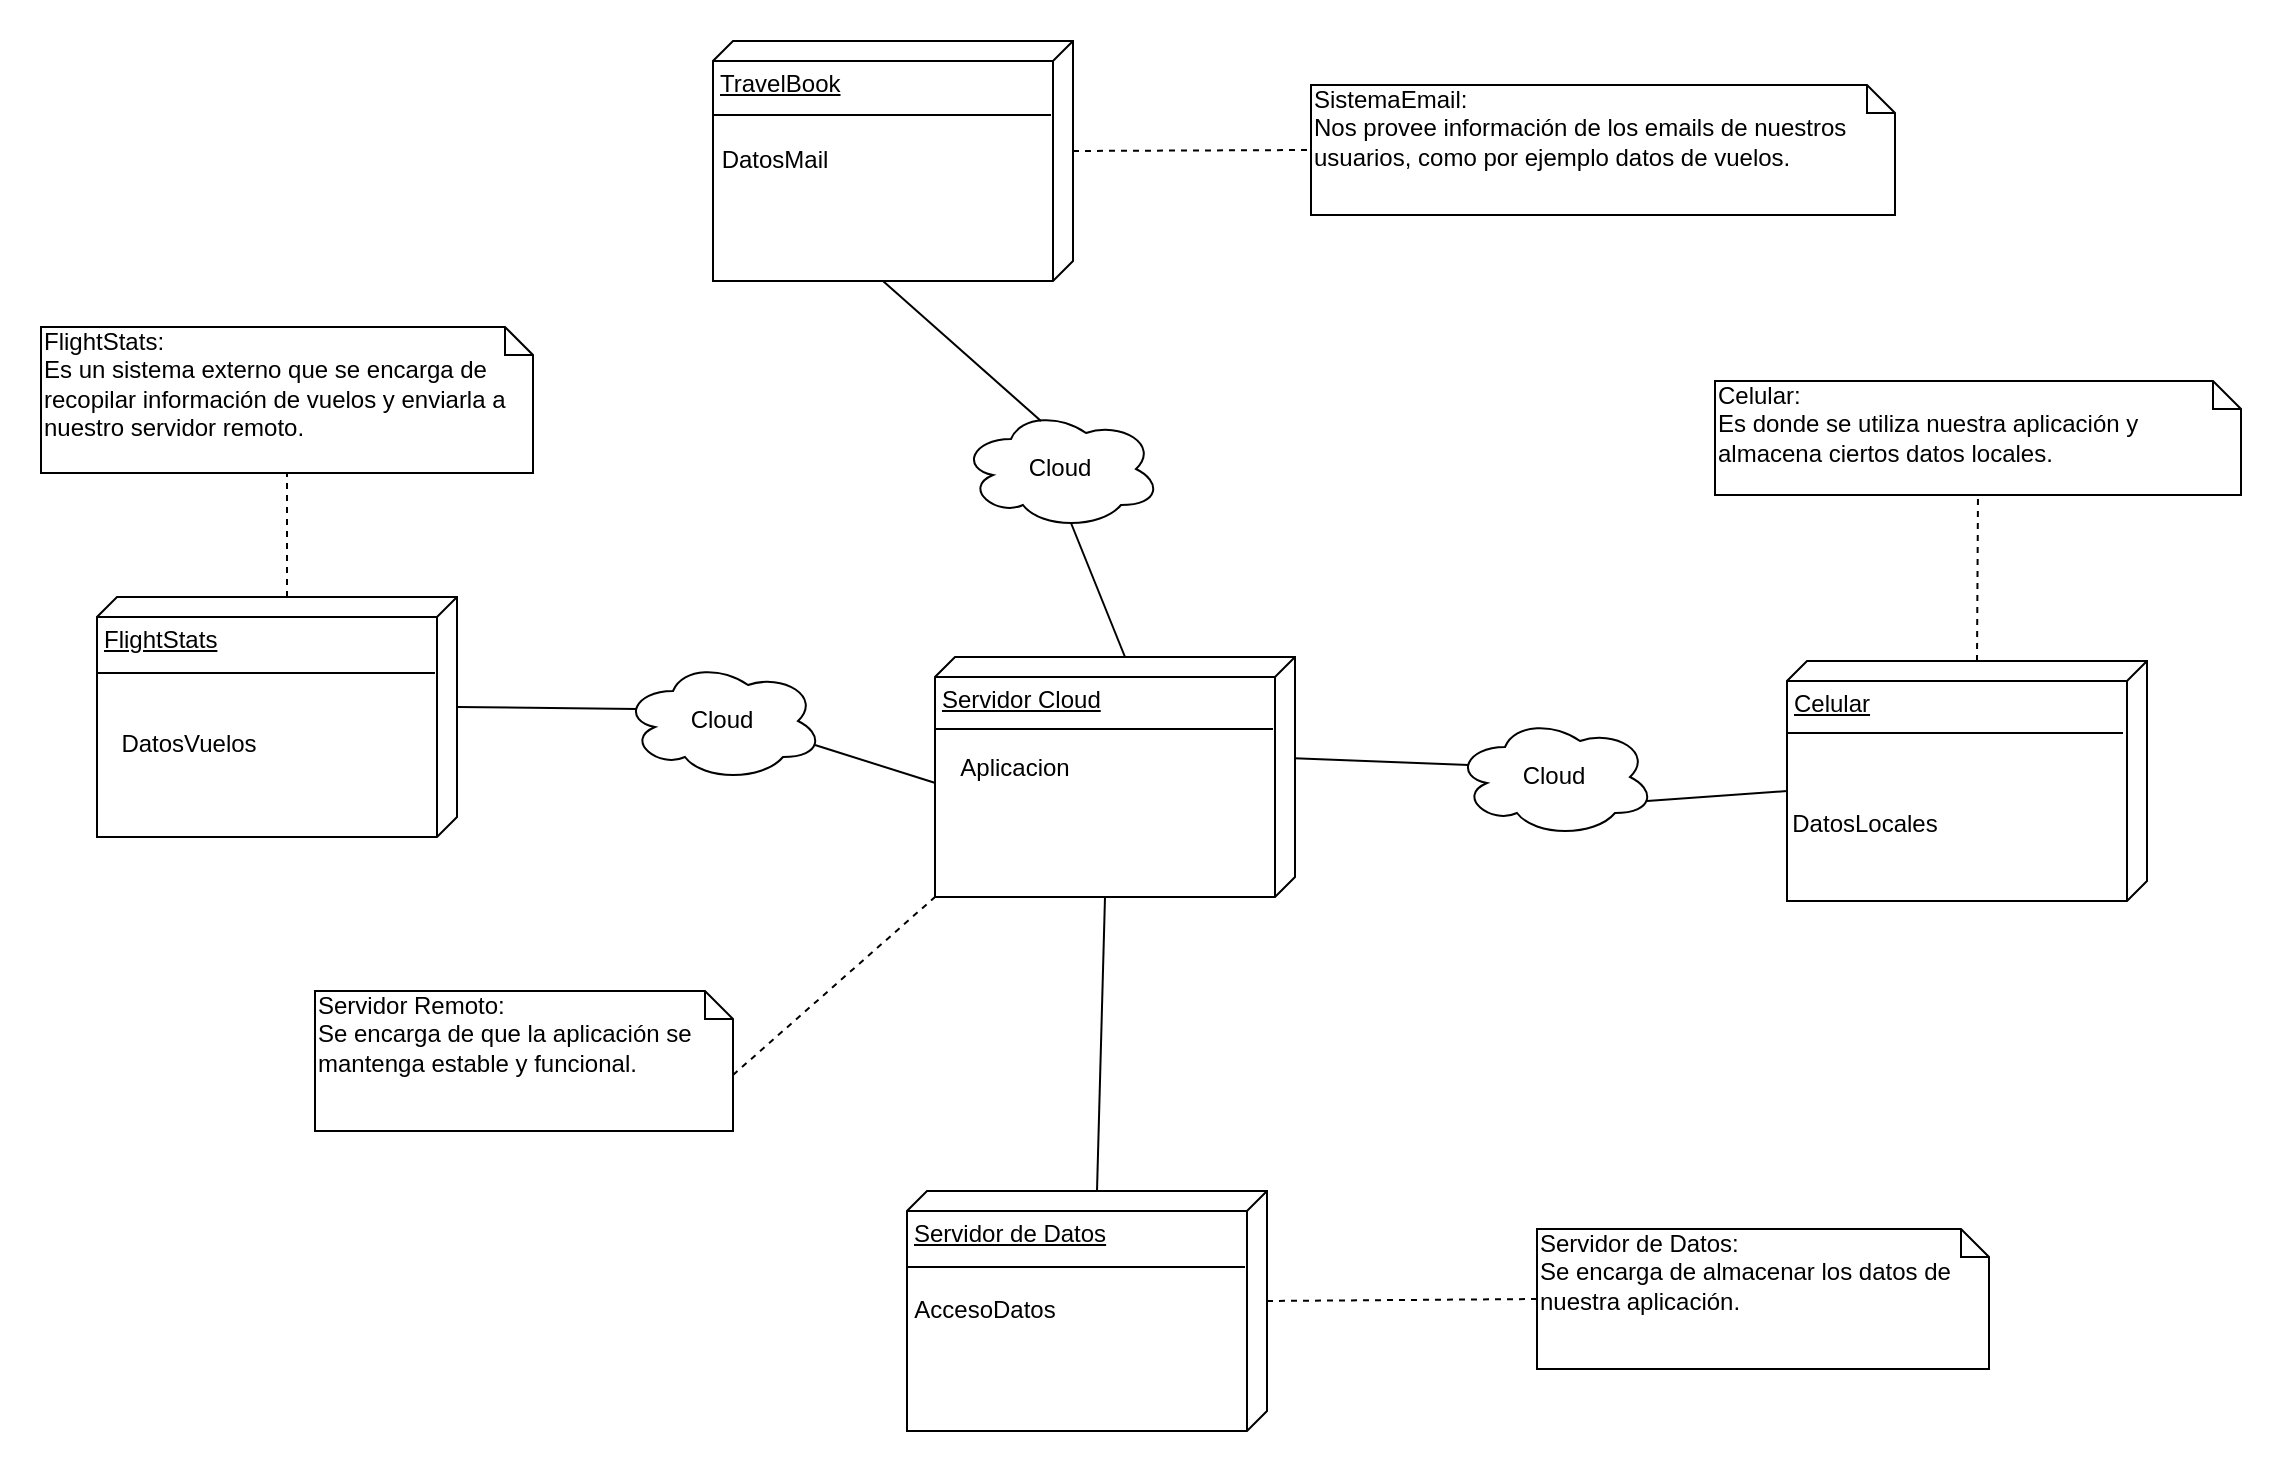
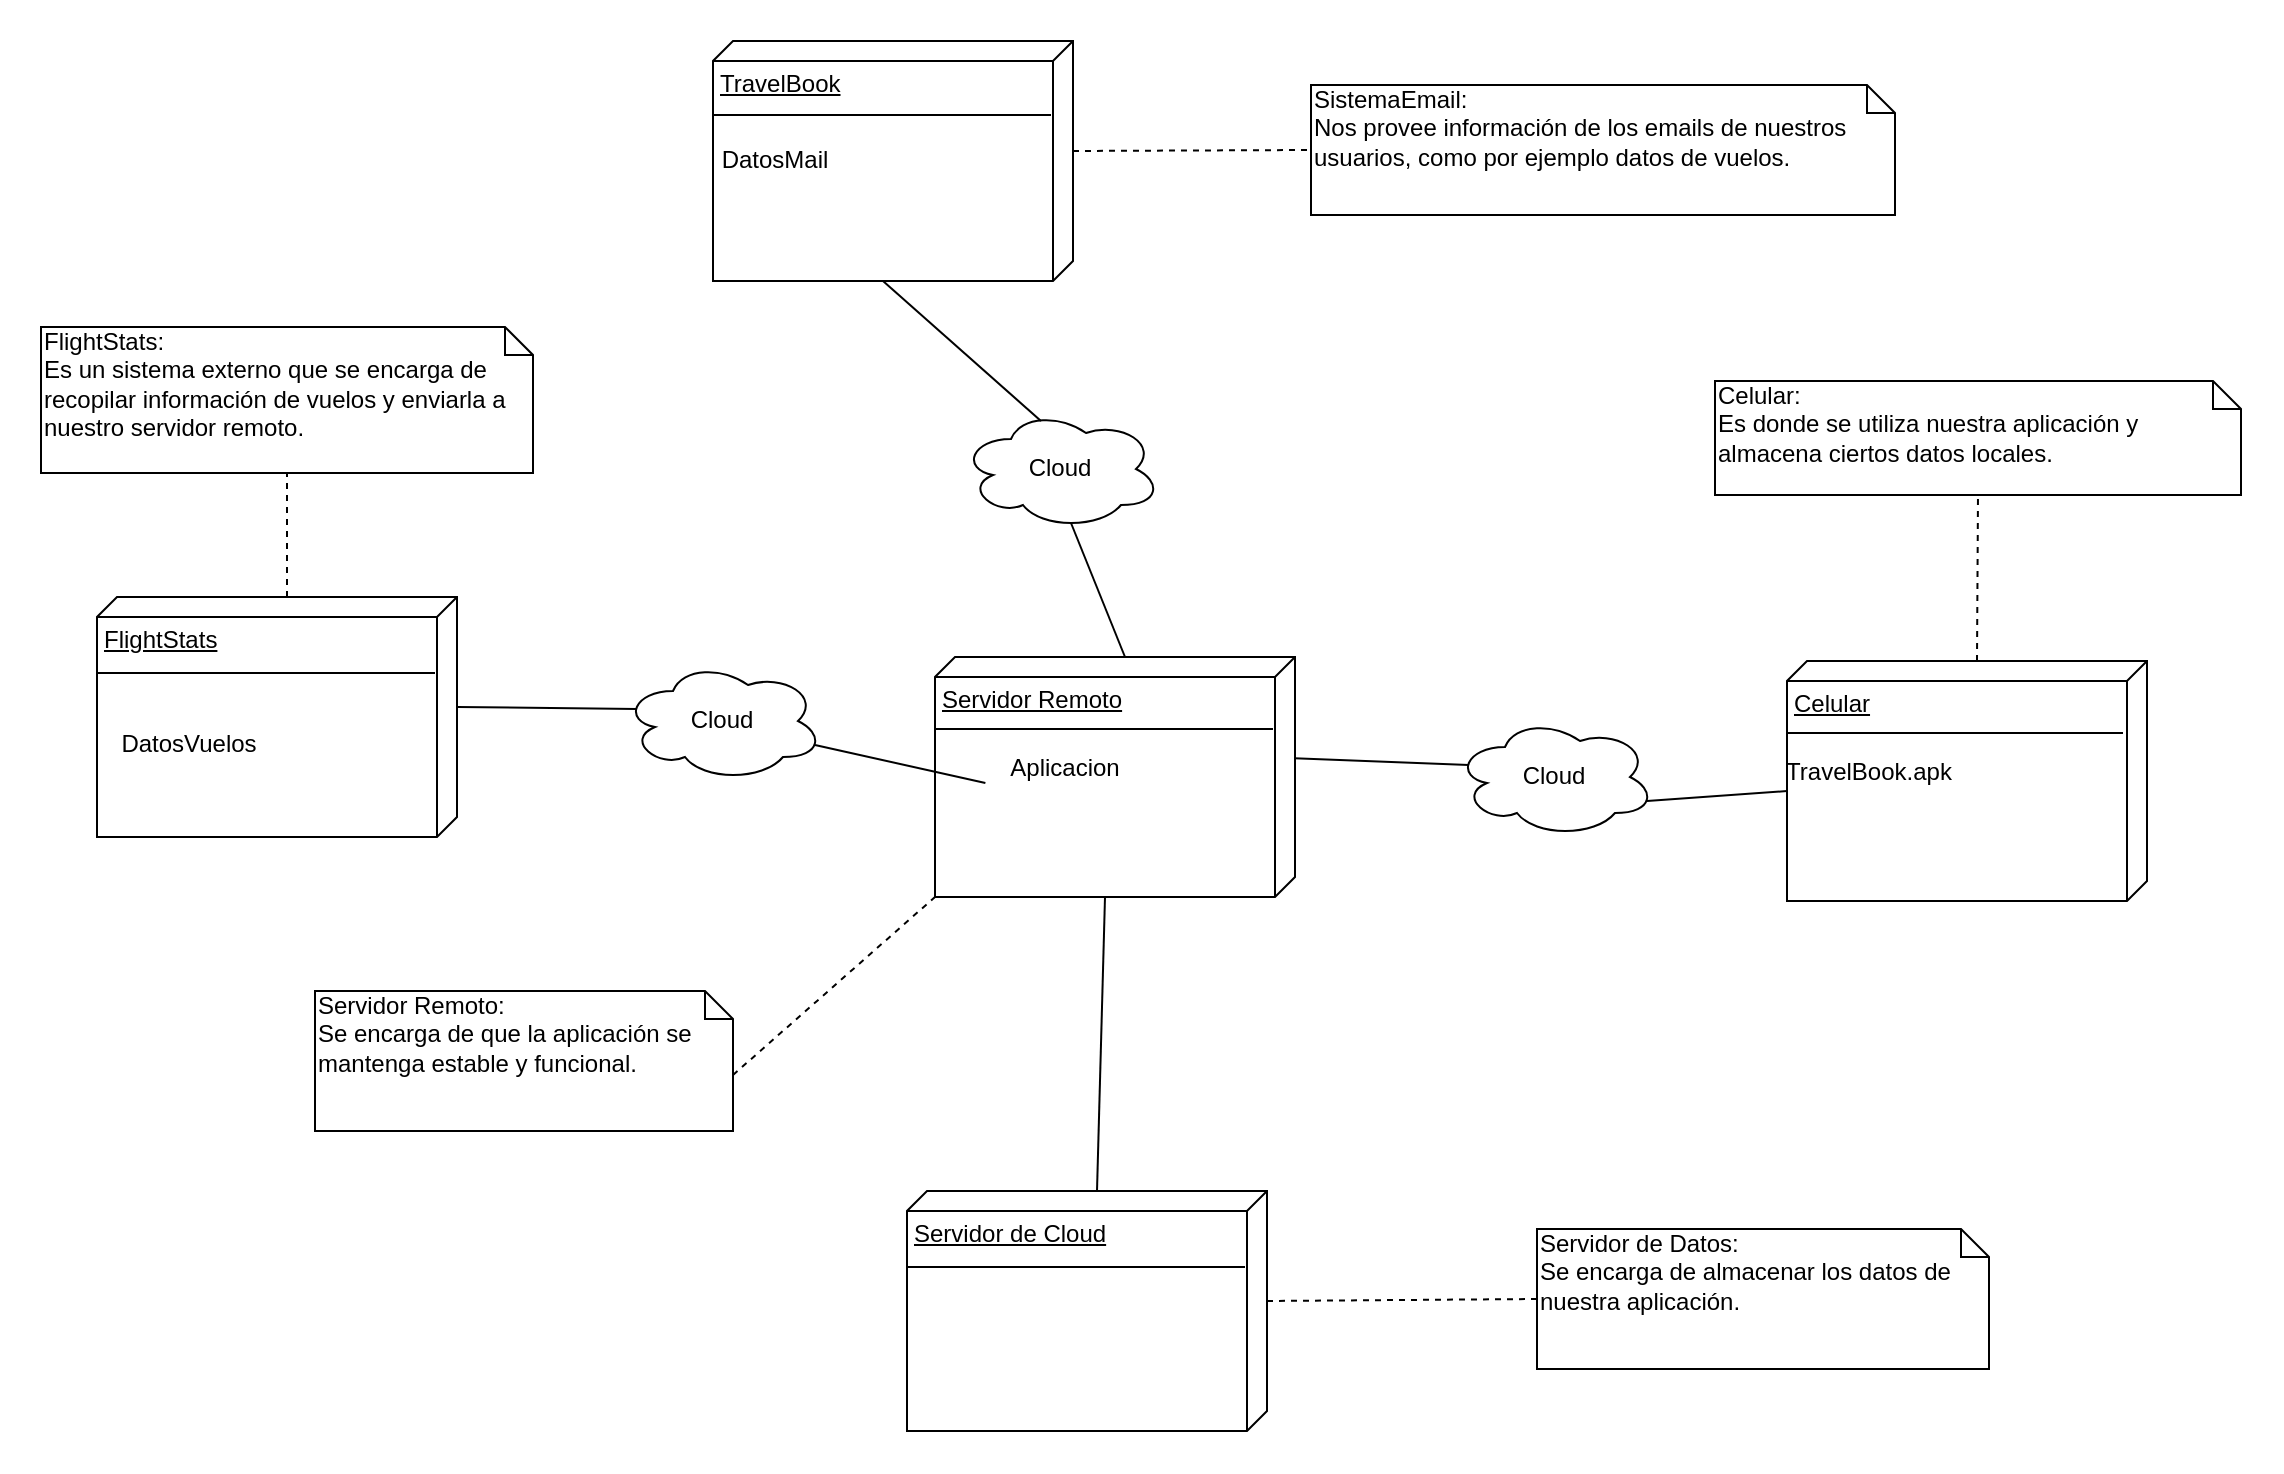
(1028, 701) -> (1038, 701)
(1016, 769) -> (1066, 769)
none -> (1870, 773)
(1866, 825) -> none
(1020, 1235) -> (1017, 1235)
(986, 1311) -> none
